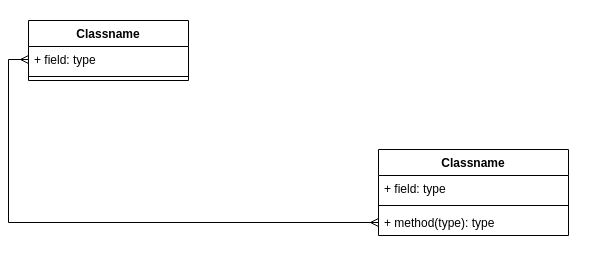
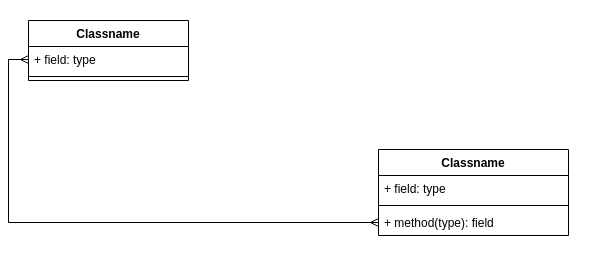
(447, 223) -> (447, 223)
